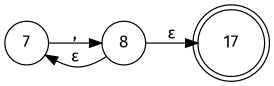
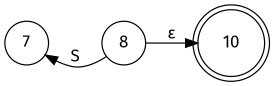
(69, 43) -> none
(231, 43) -> (231, 43)
(75, 57) -> (75, 57)
